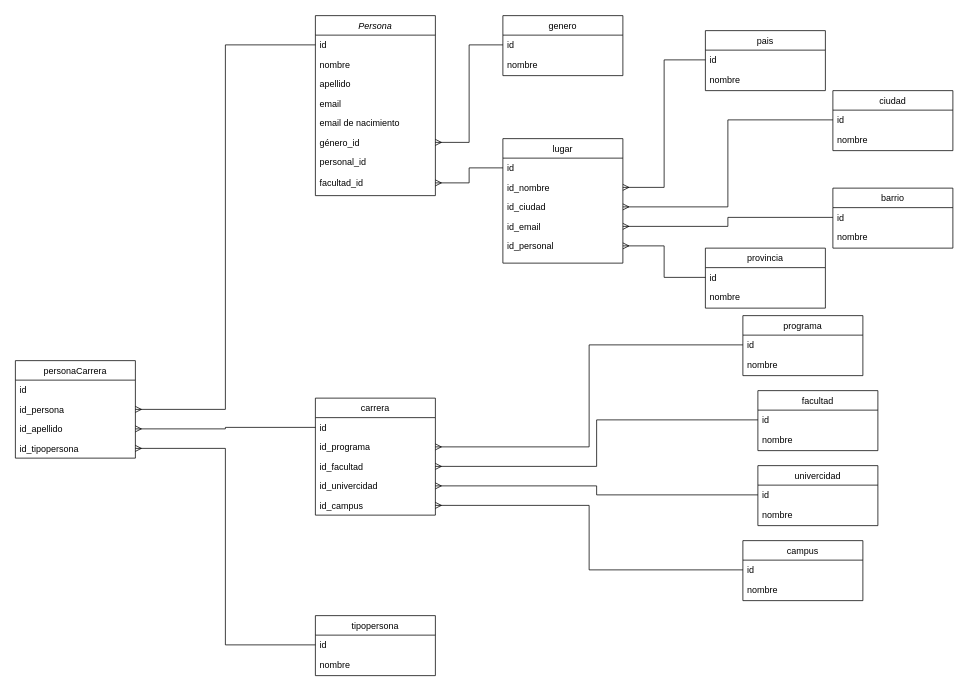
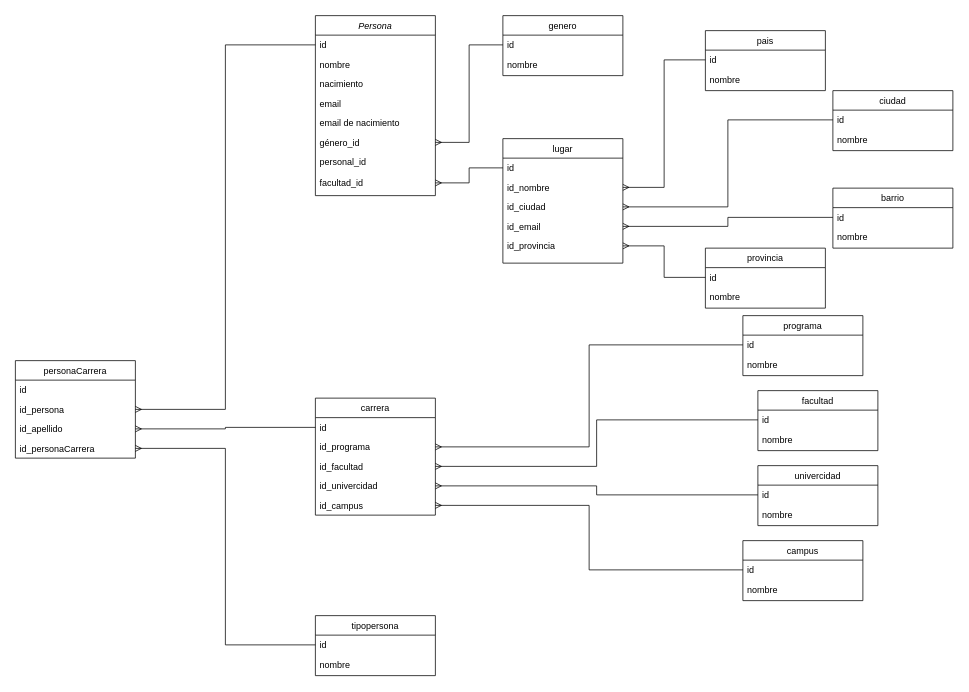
(336, 84) -> (342, 84)
(532, 246) -> (534, 246)
(52, 449) -> (61, 449)
